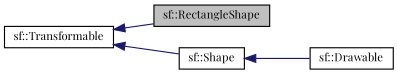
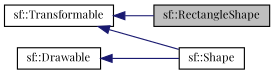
(283, 58) -> (146, 58)
